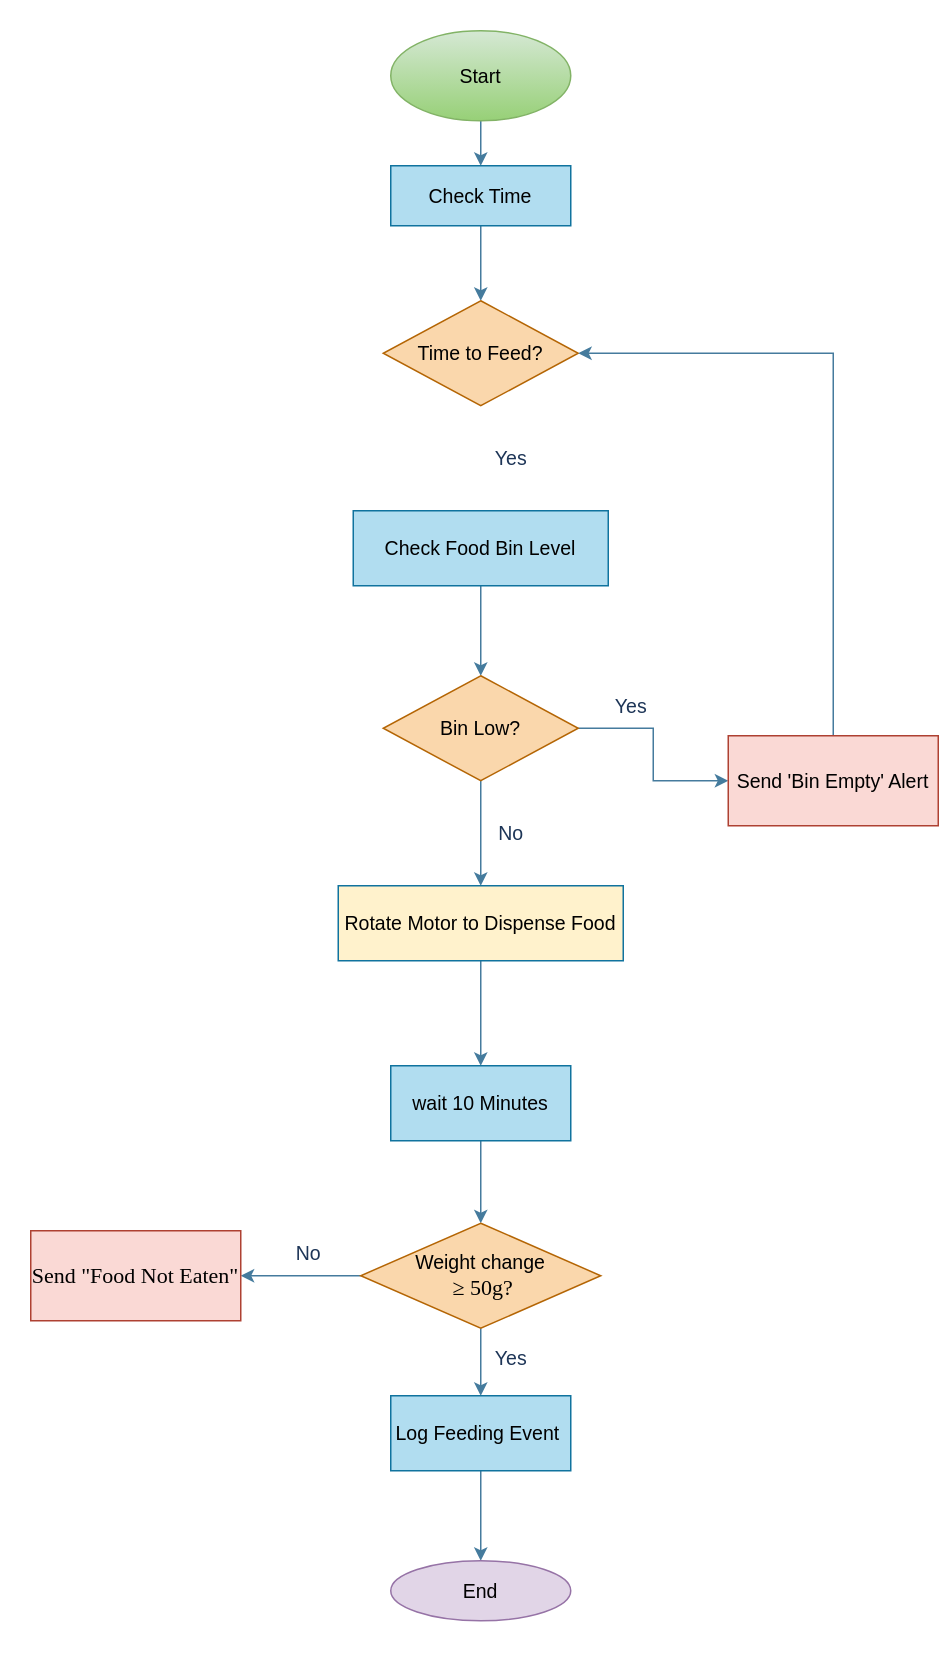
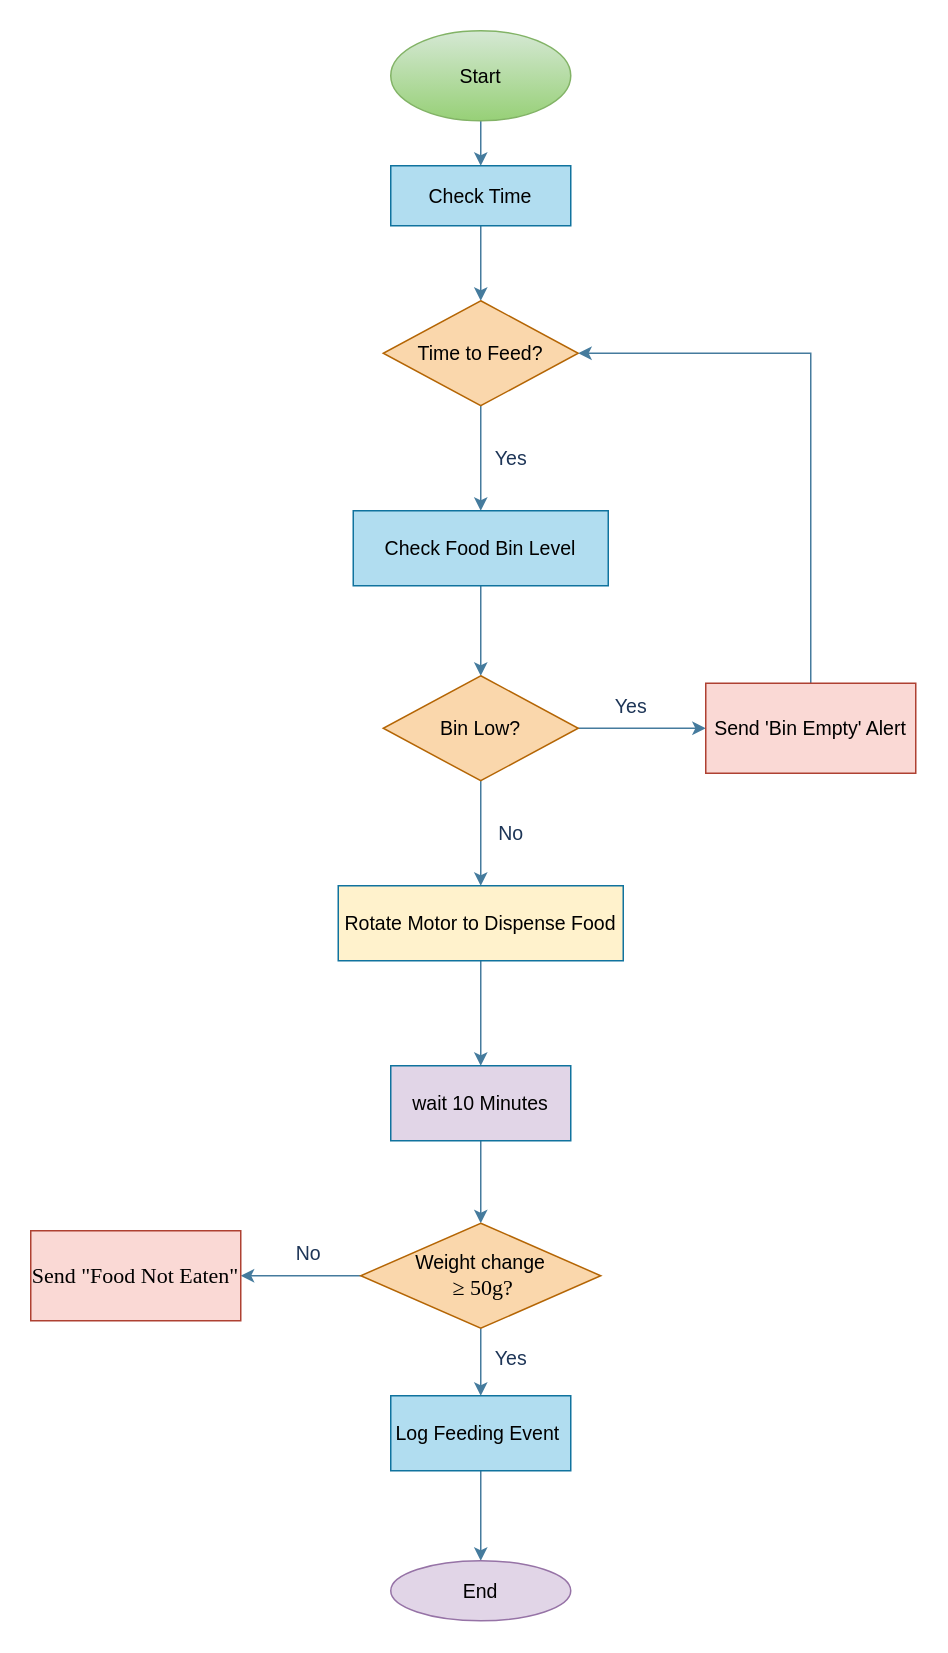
none -> (481, 453)
(833, 781) -> (811, 728)
(481, 1103) -> (481, 1103)
